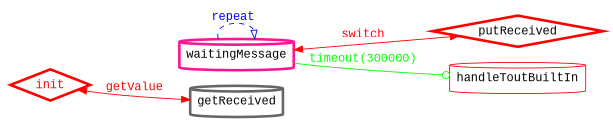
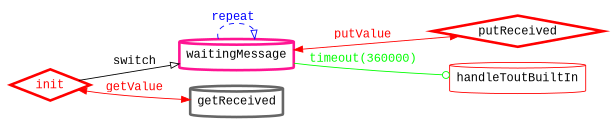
(363, 34) -> (363, 34)
(363, 58) -> (363, 58)
none -> (125, 73)
